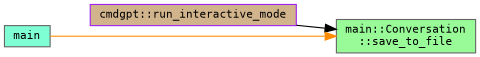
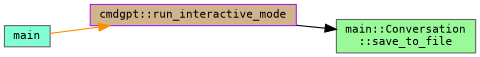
(188, 36) -> (74, 30)
